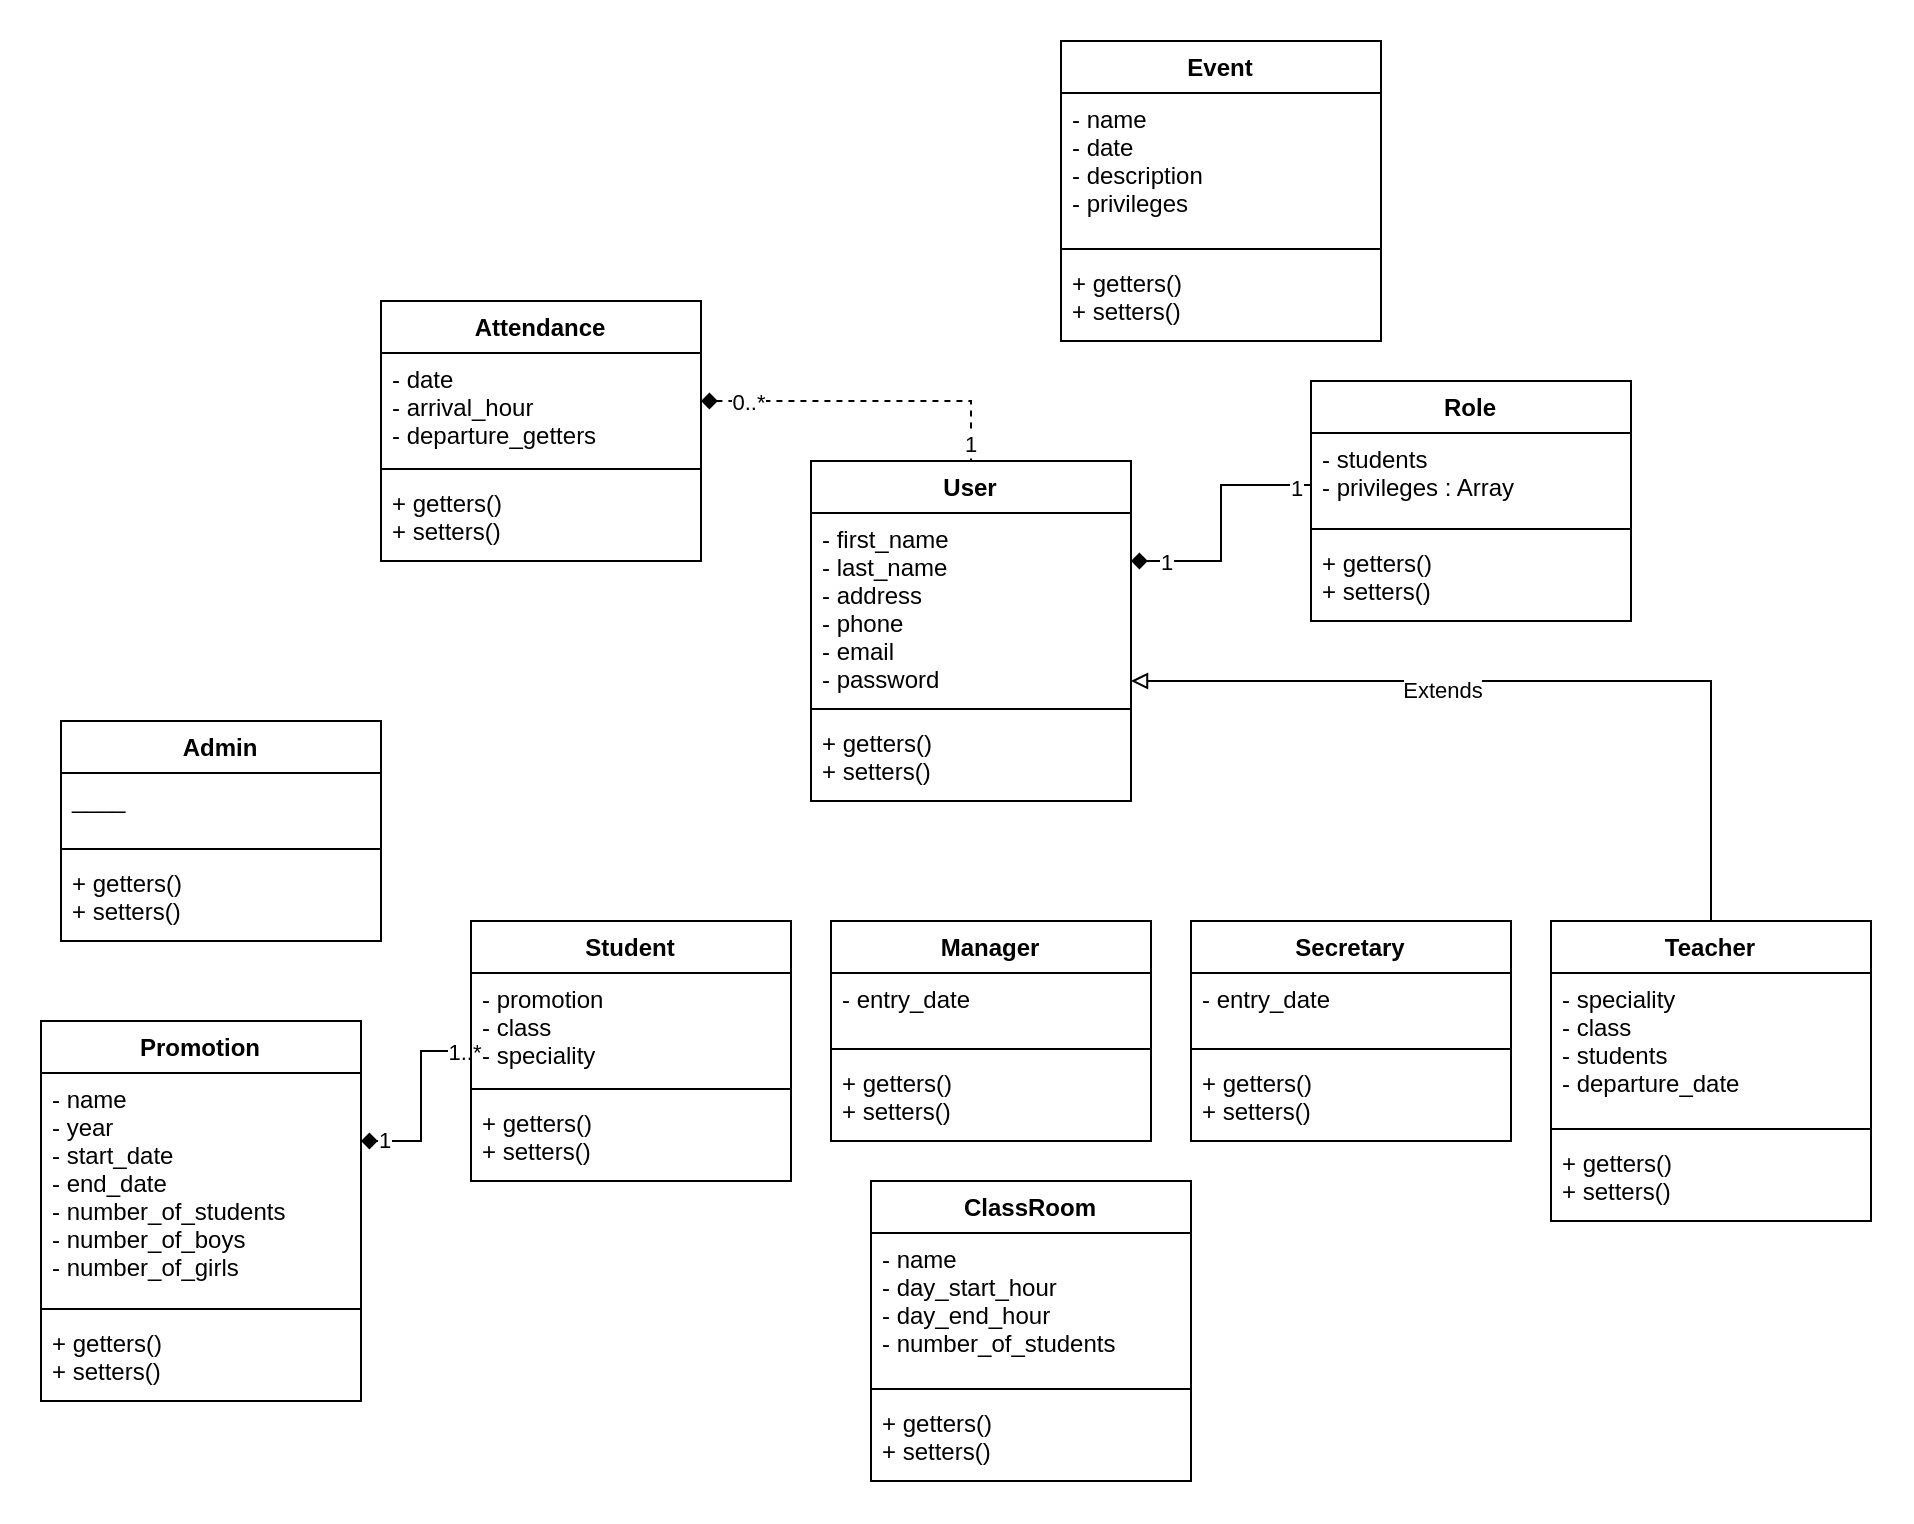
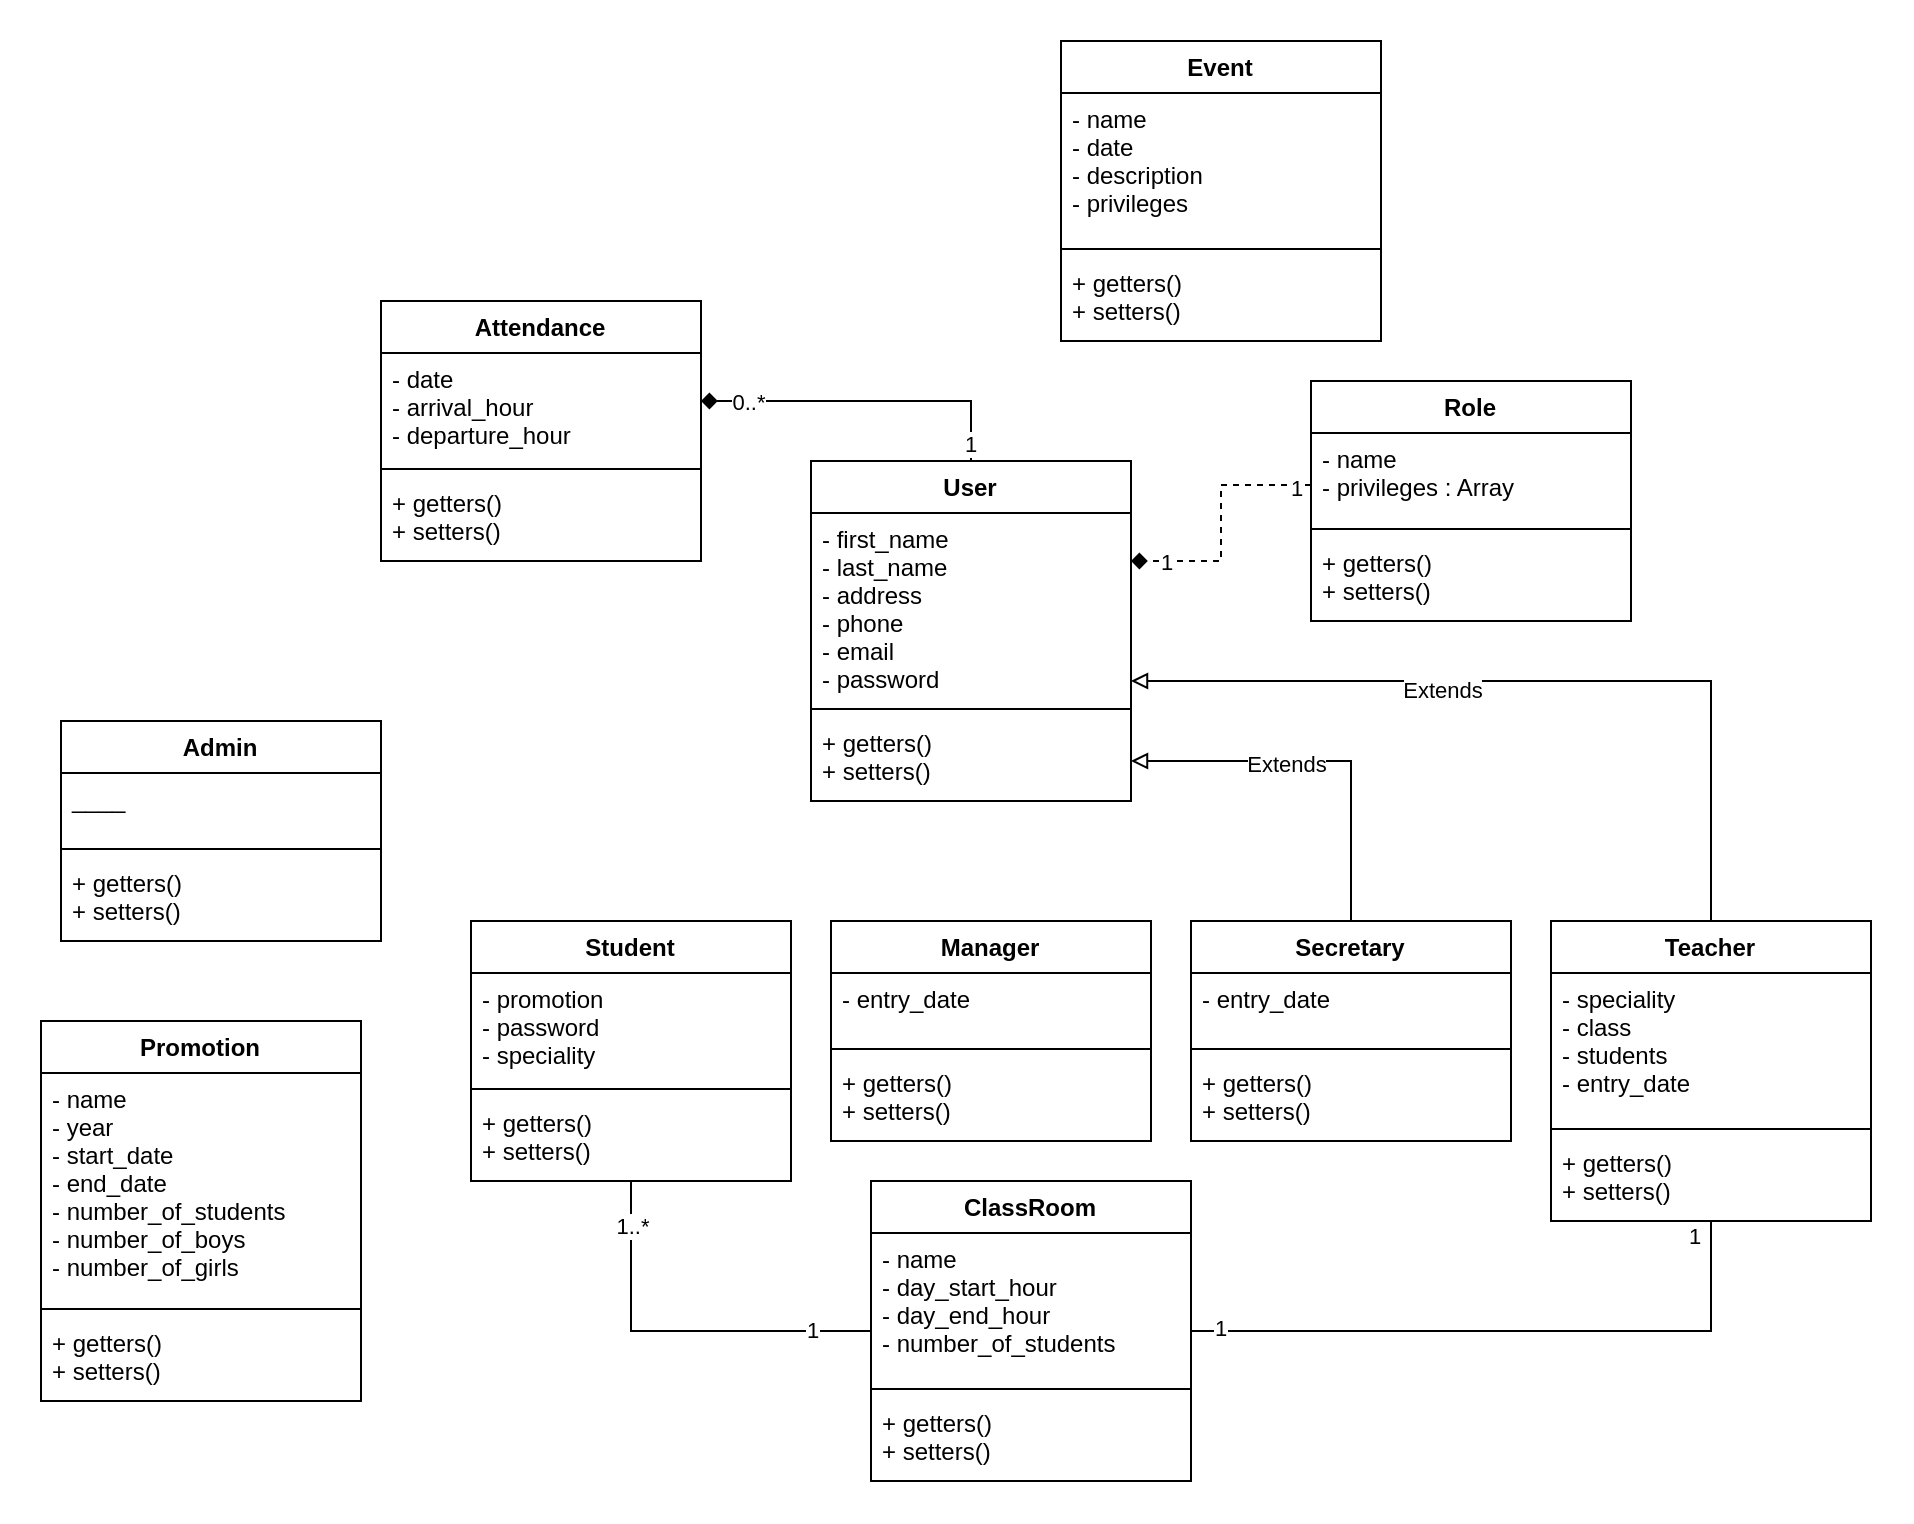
(429, 380) -> (429, 380)
(885, 401) -> (885, 401)
(1386, 460) -> (1359, 460)
(1221, 512) -> (1221, 512)
none -> (1330, 761)
(550, 1000) -> (550, 1000)
(1630, 1000) -> (1630, 1000)
(421, 1100) -> none
none -> (699, 1331)
none -> (1506, 1331)
